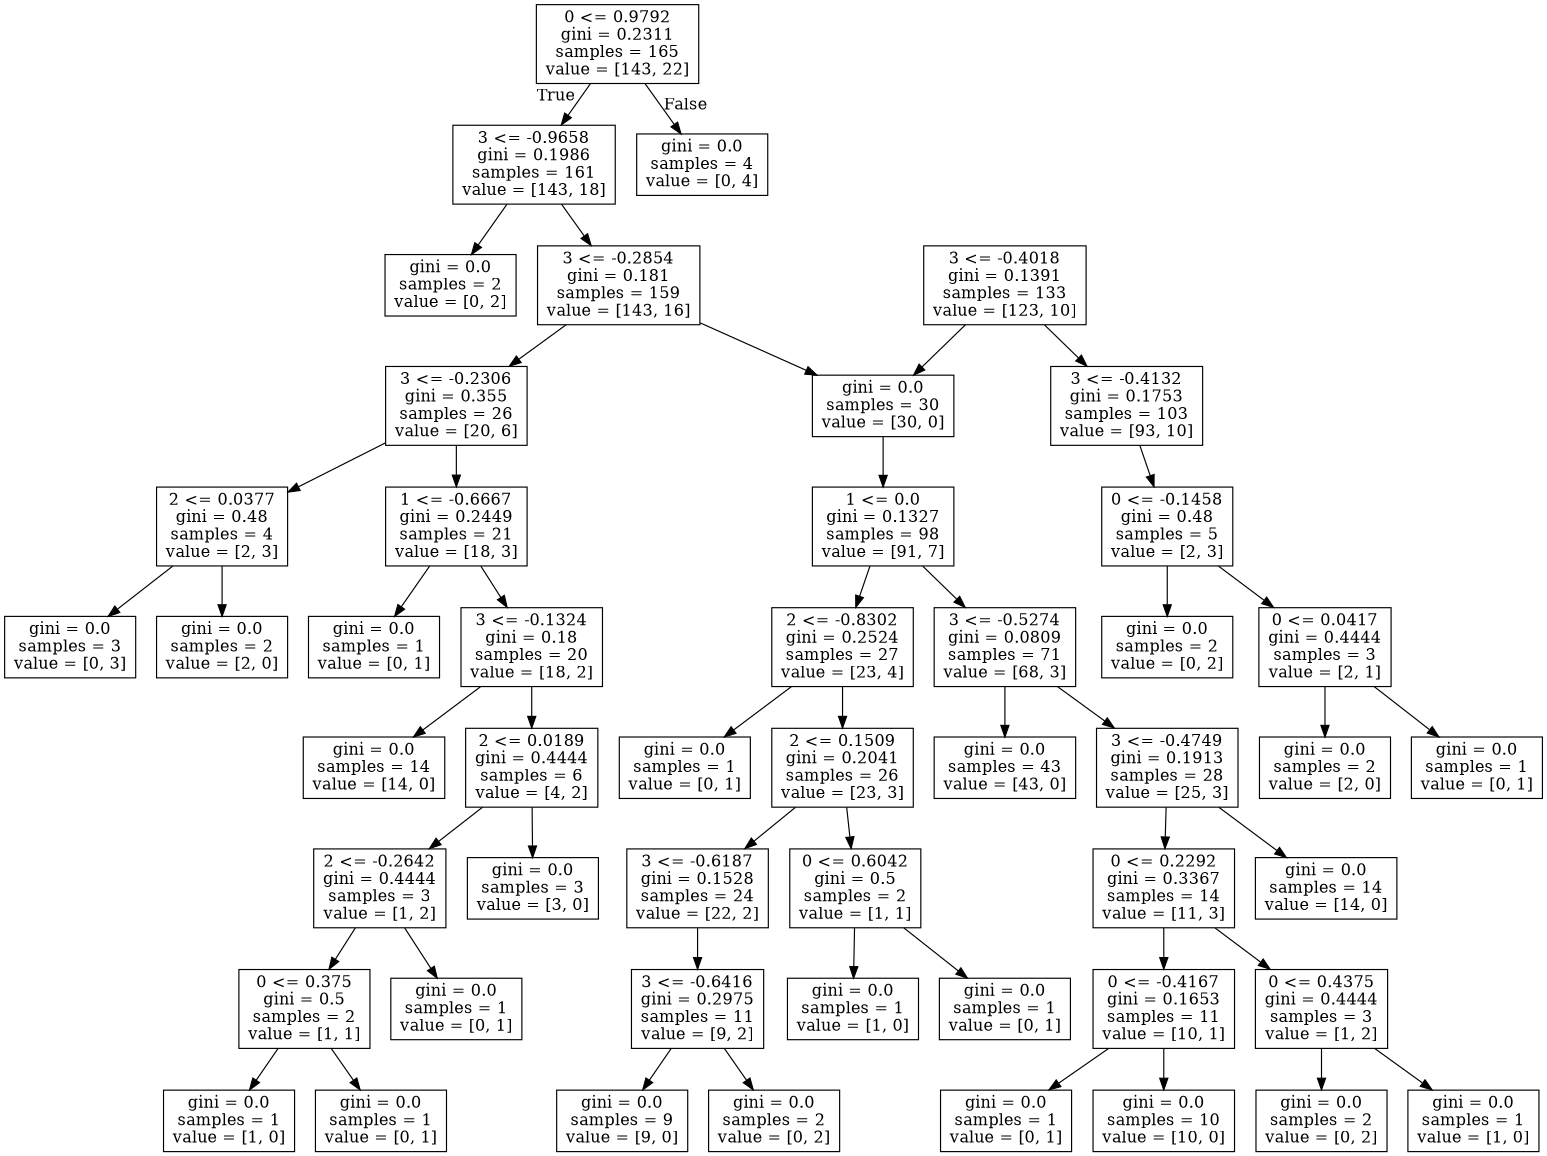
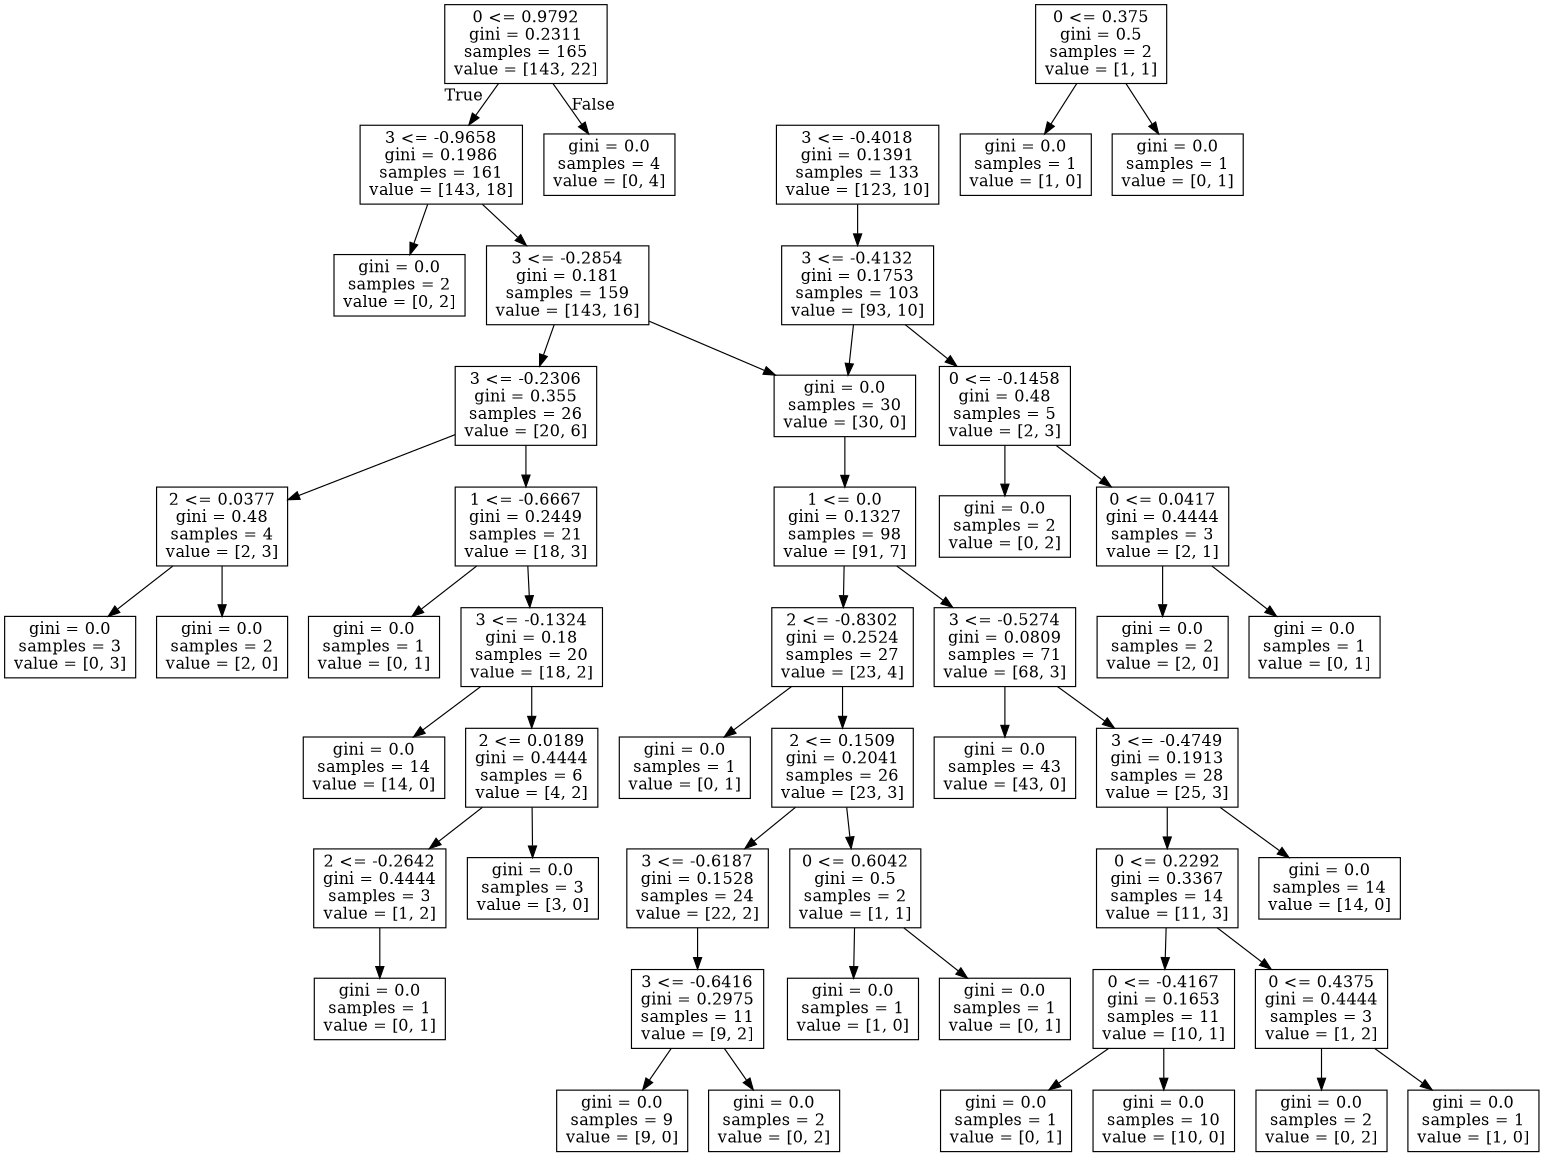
(944, 346) -> (851, 344)
(345, 944) -> none
